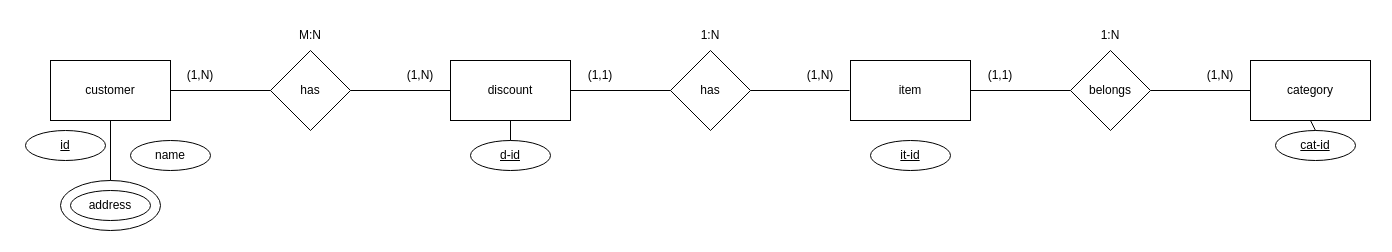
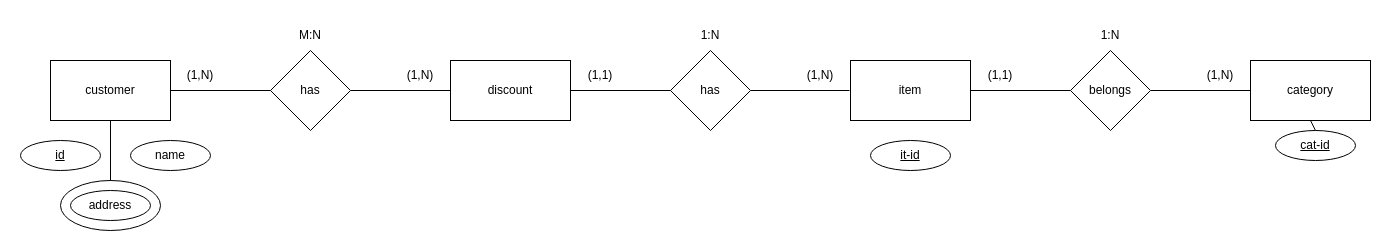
(511, 131) -> none
(66, 146) -> (61, 156)
(511, 156) -> none
